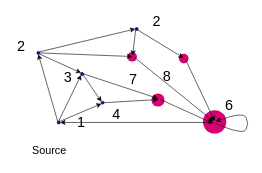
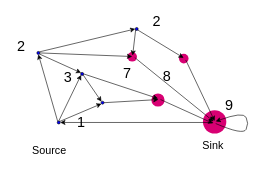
(134, 79) -> (128, 73)
(230, 105) -> (230, 105)
(117, 115) -> none
none -> (213, 146)
